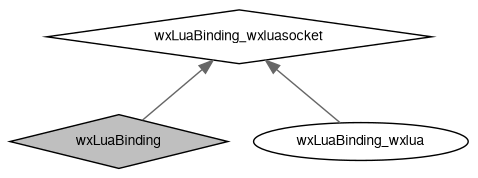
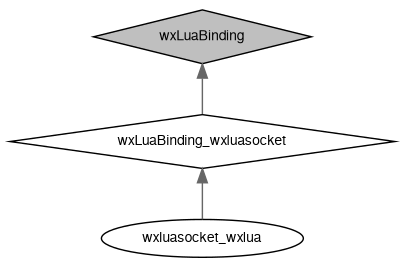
(172, 95) -> (202, 96)
(361, 142) -> (202, 238)
